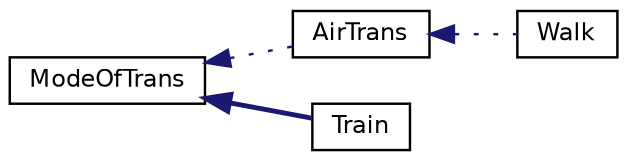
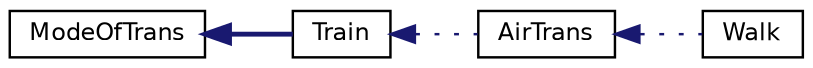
(261, 52) -> (446, 34)
